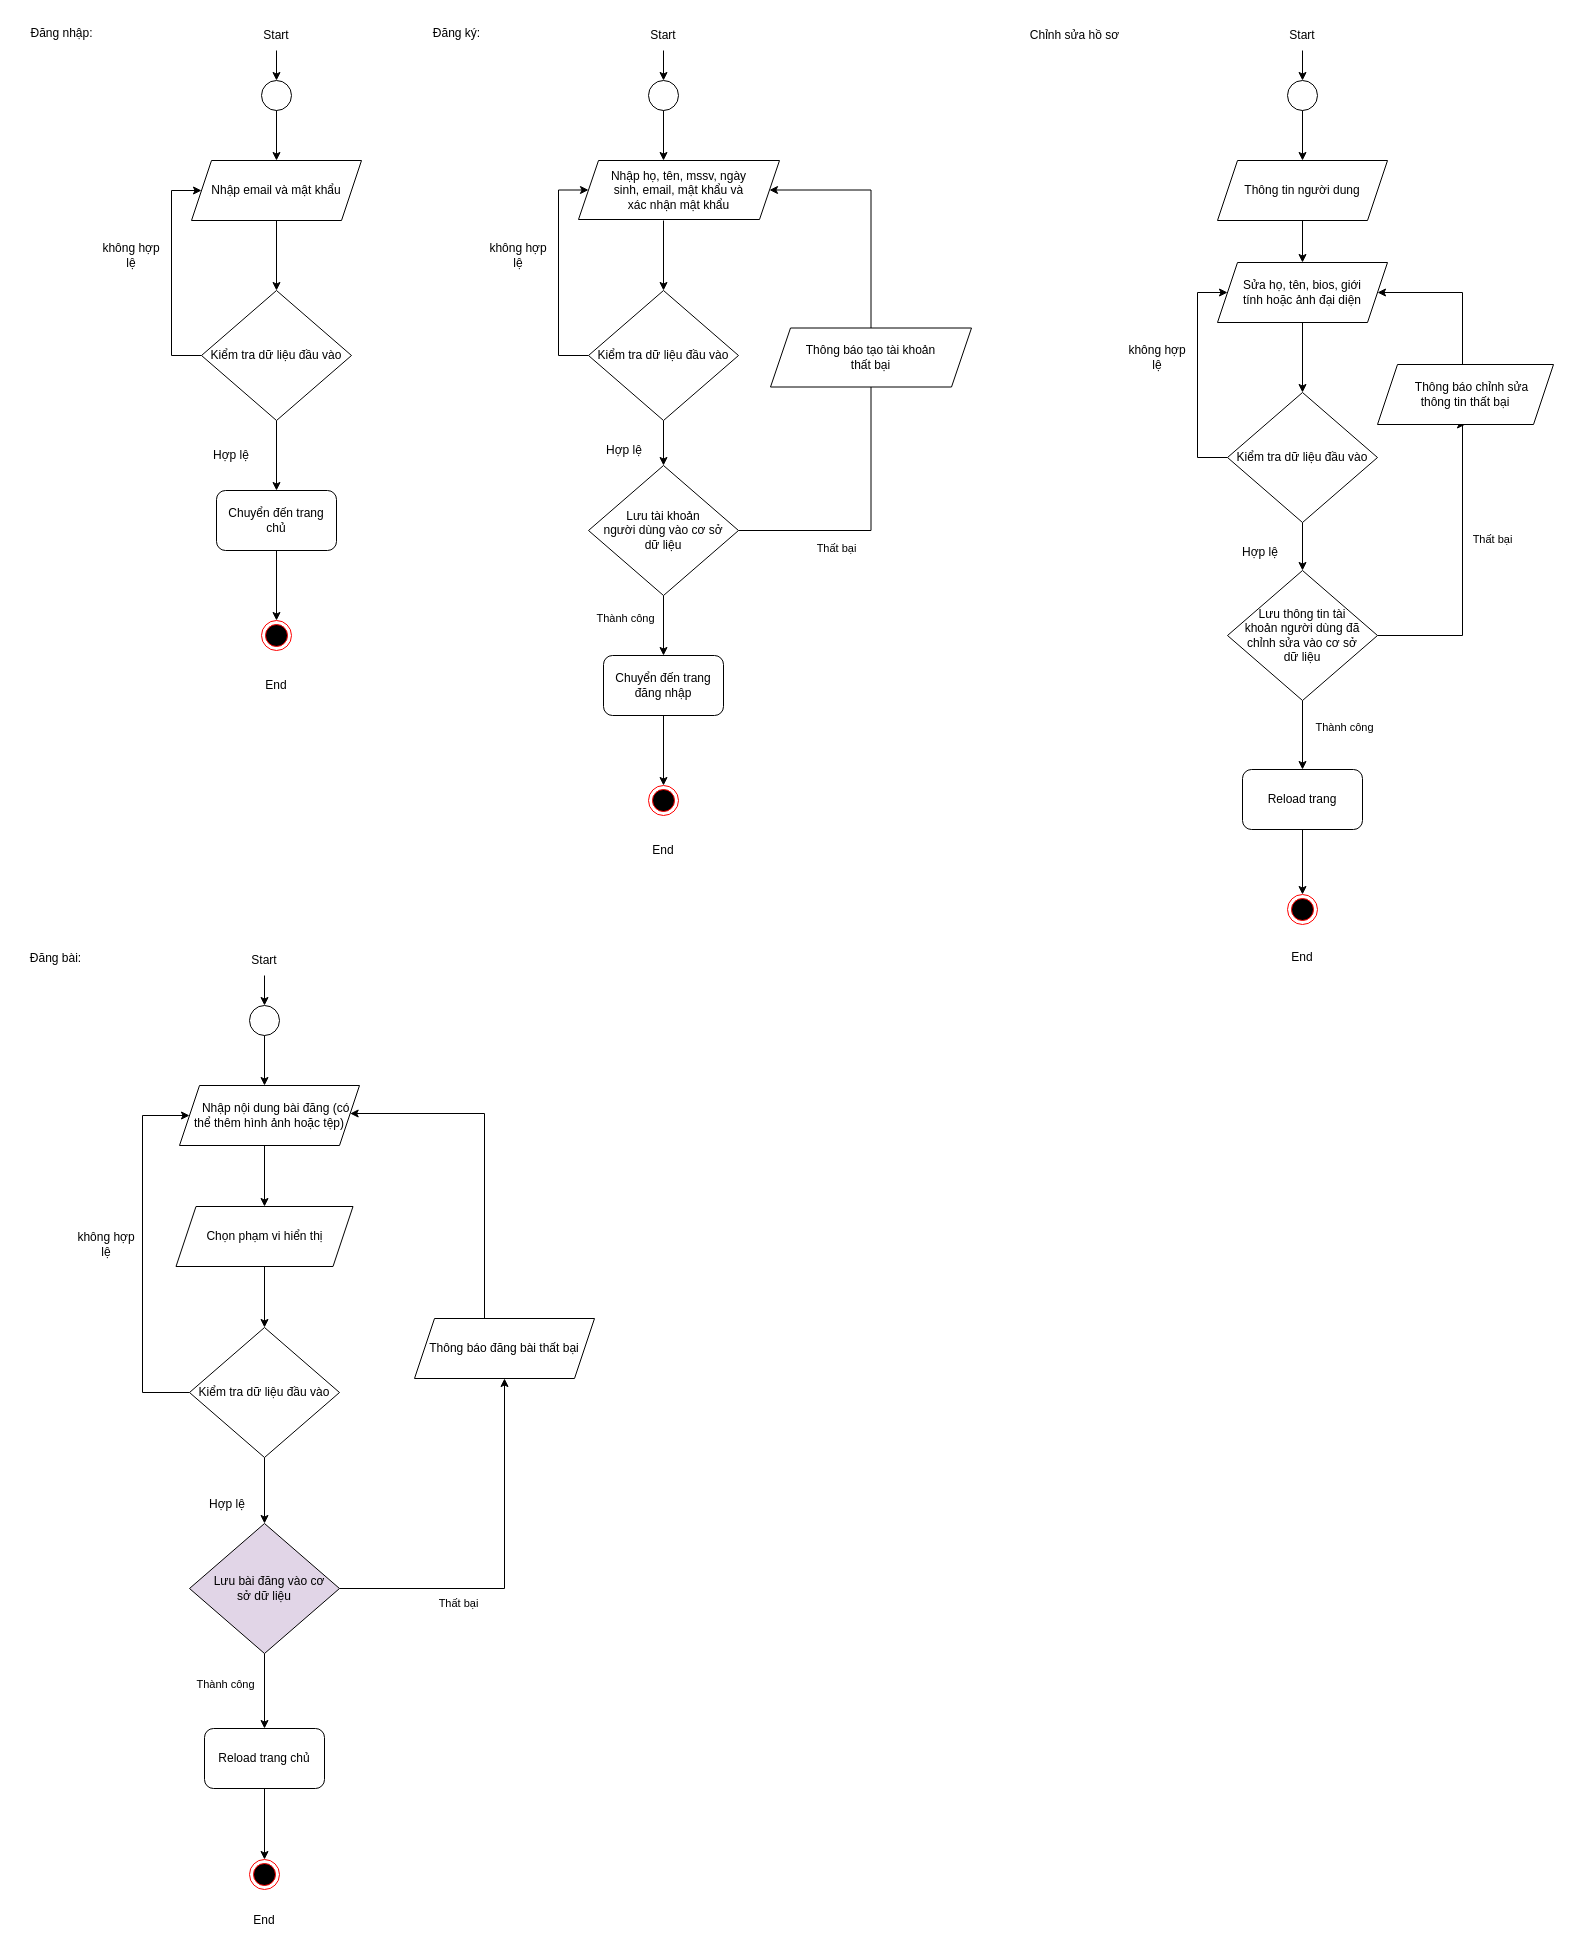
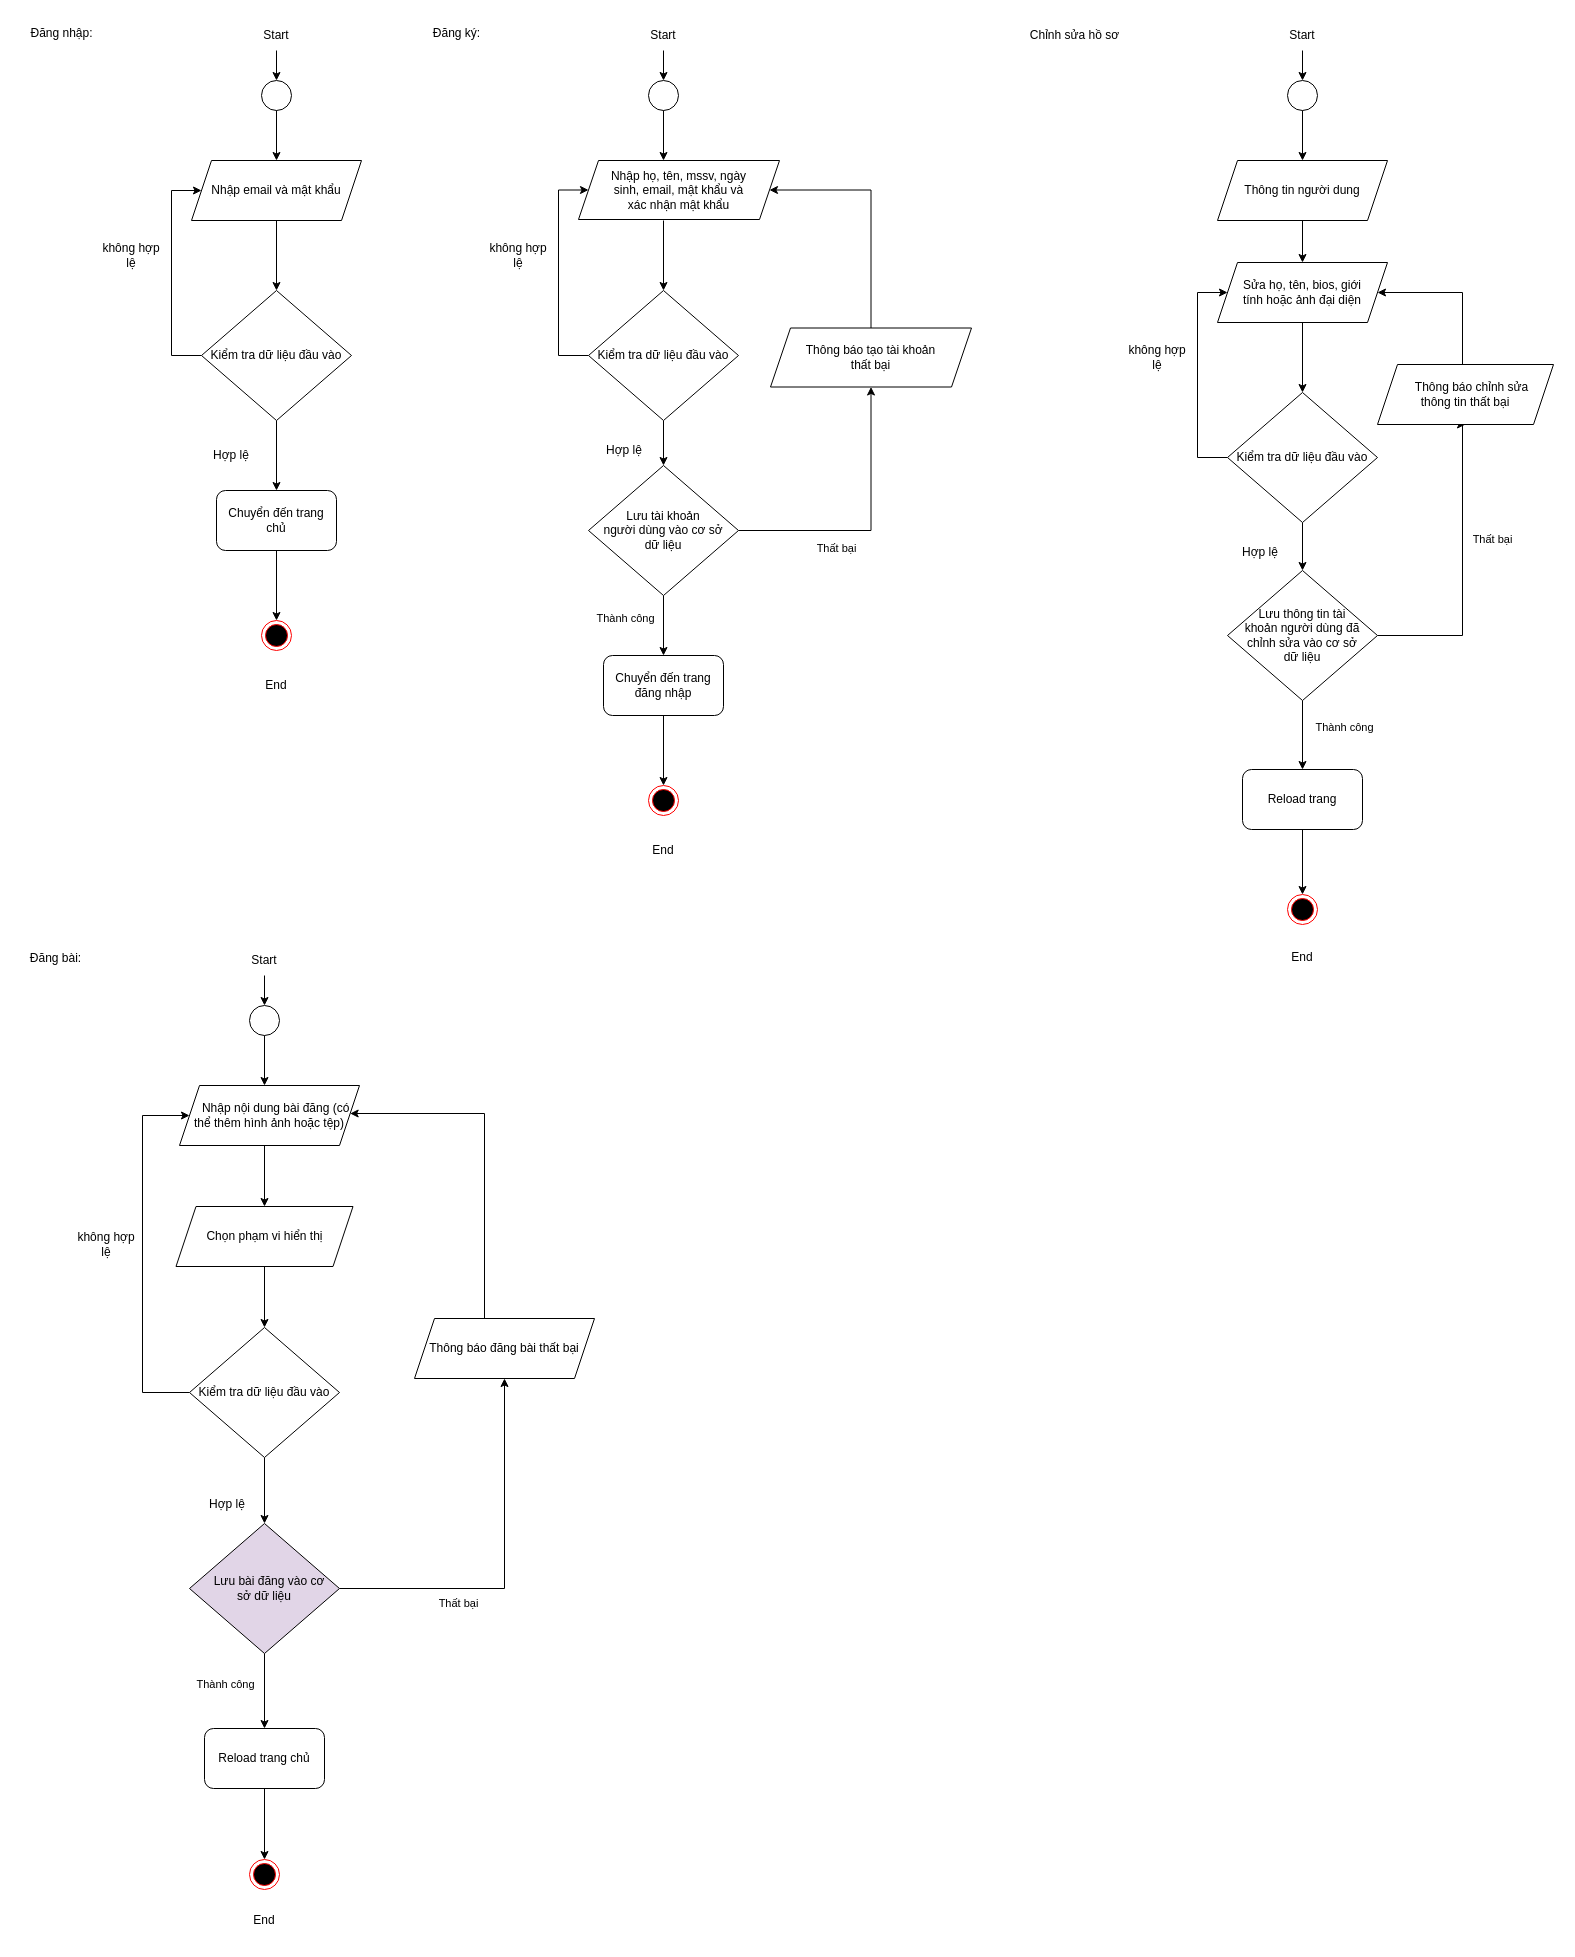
(871, 392) -> (871, 395)
